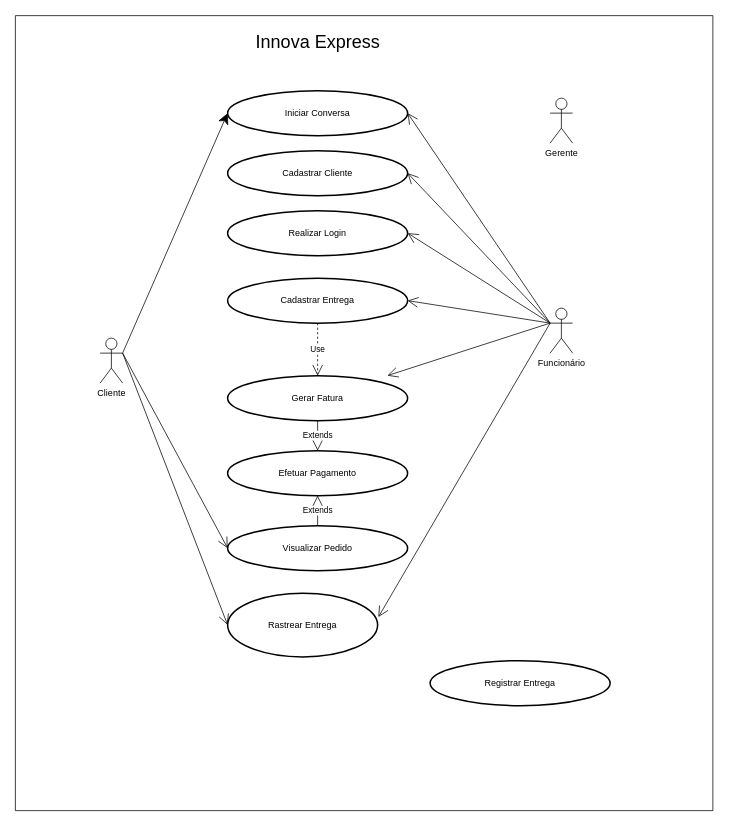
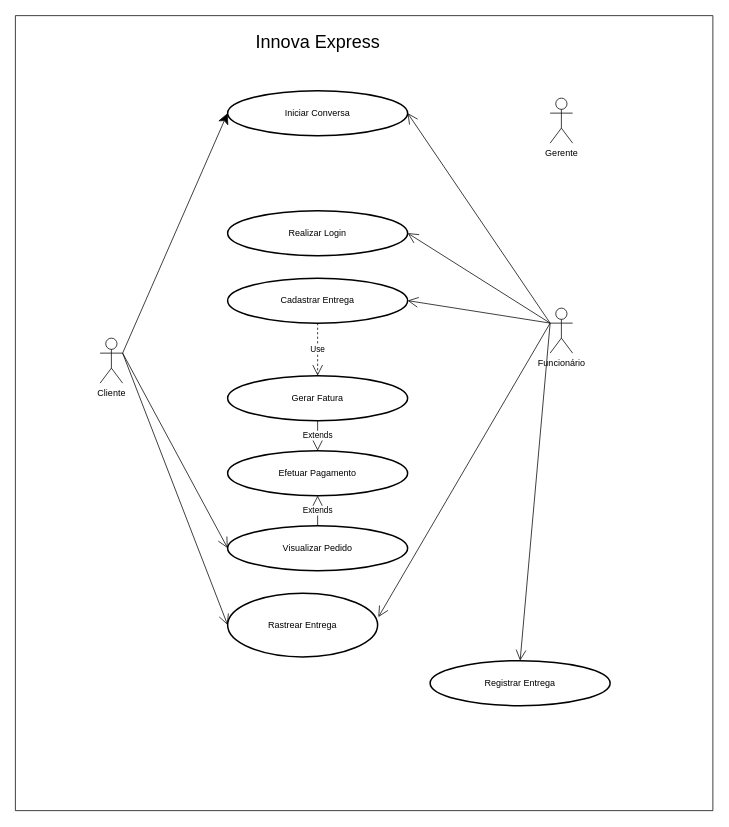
(318, 173) -> none
(476, 244) -> none
(468, 349) -> (535, 492)
